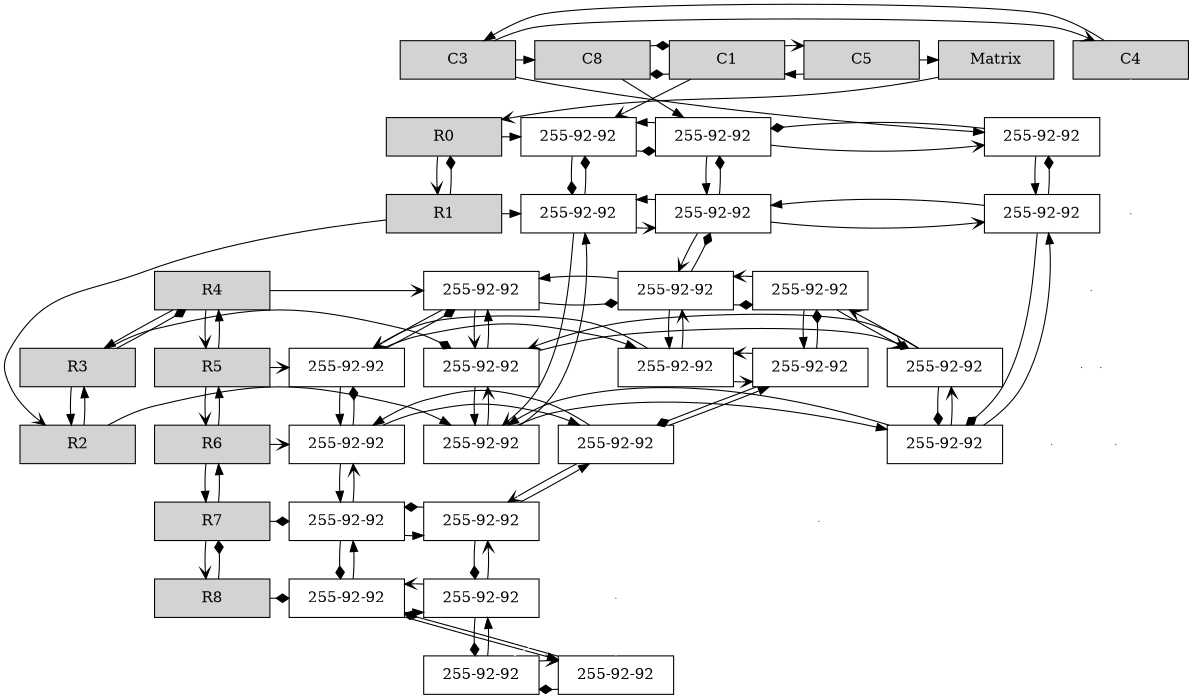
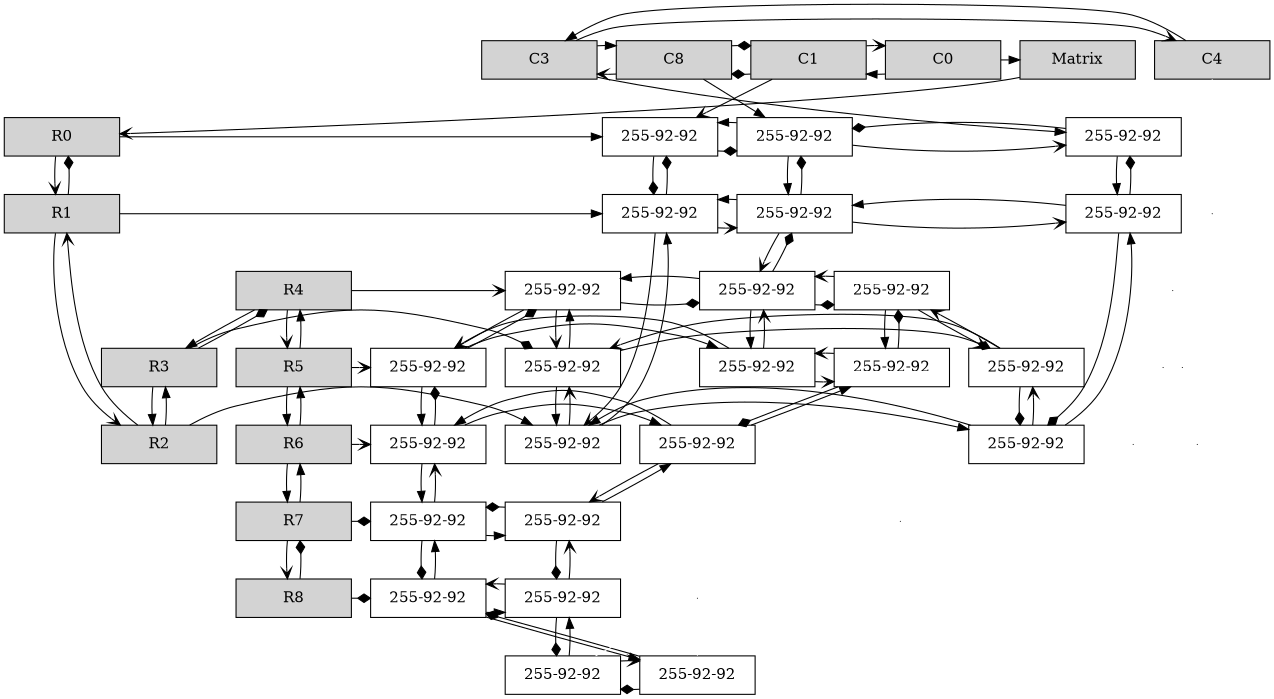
(862, 60) -> (943, 60)
none -> (612, 74)
none -> (84, 343)
(205, 402) -> (287, 402)
